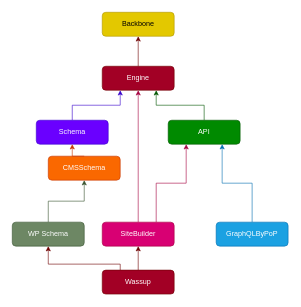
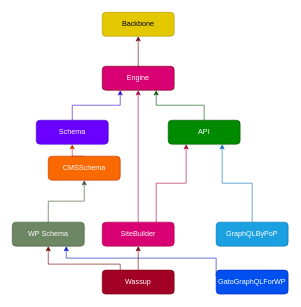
(138, 78) -> (138, 78)
none -> (224, 276)
none -> (252, 282)
